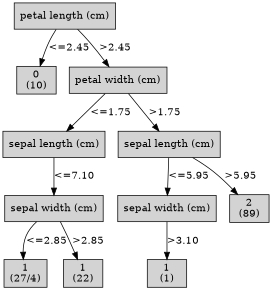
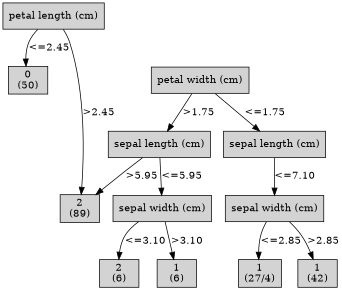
(92, 45) -> (82, 107)
(36, 80) -> (28, 80)
(83, 273) -> (318, 273)
none -> (119, 273)
(167, 273) -> (177, 273)
